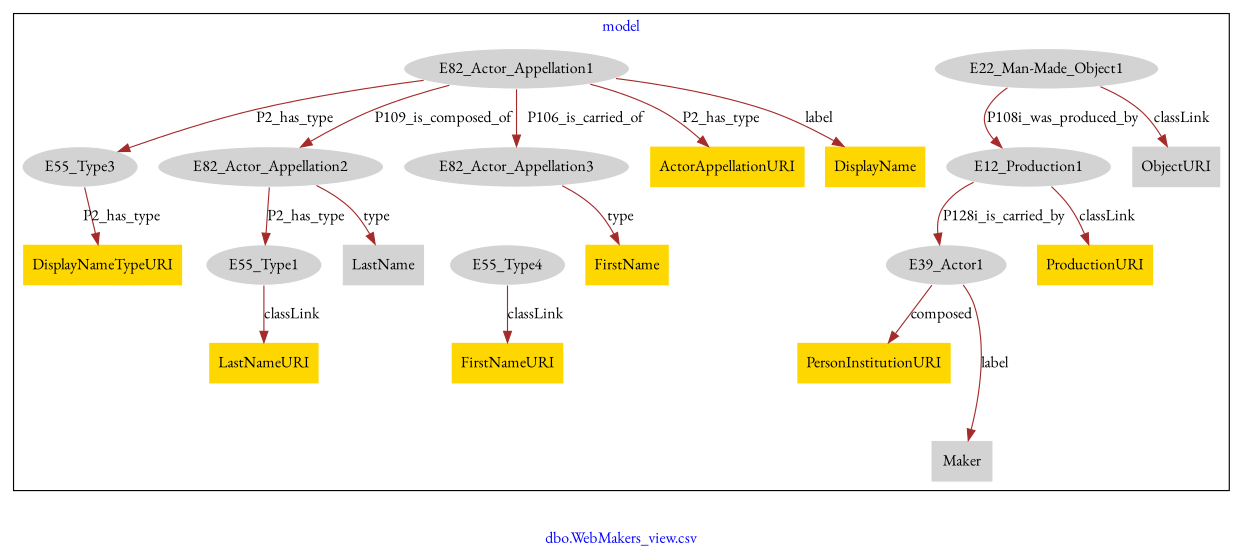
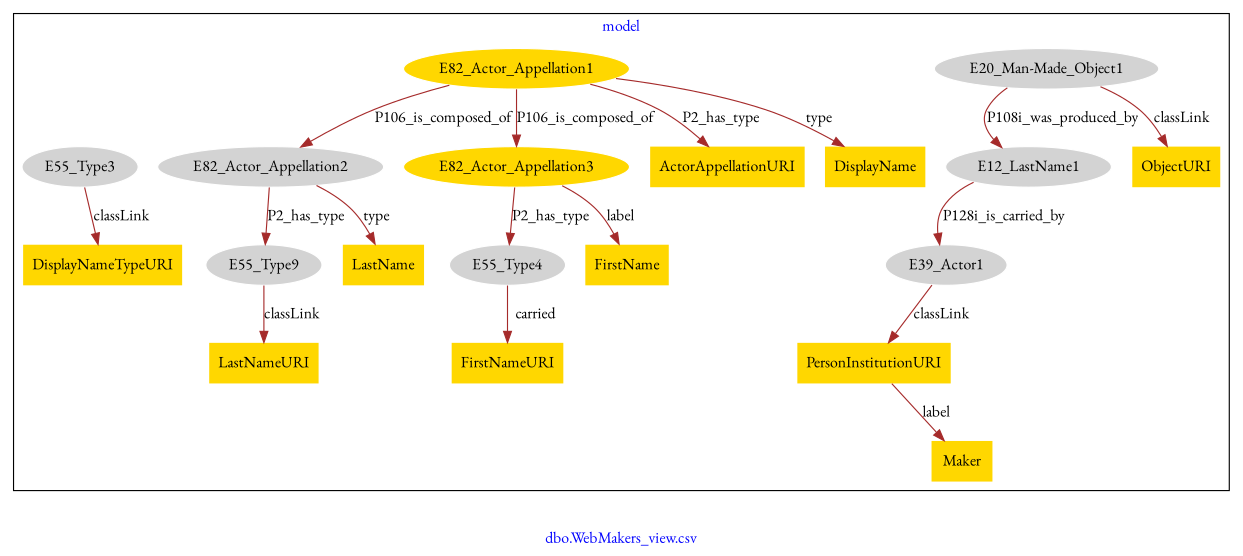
(517, 69) -> (517, 69)
(1047, 69) -> (1047, 69)
(274, 105) -> none
(443, 118) -> (443, 118)
(585, 118) -> (585, 118)
(819, 118) -> (819, 118)
(517, 167) -> (517, 167)
(1029, 167) -> (1029, 167)
(1176, 167) -> (1176, 167)
none -> (513, 210)
(122, 216) -> (122, 216)
(621, 216) -> (621, 216)
(264, 265) -> (264, 265)
(383, 265) -> (383, 265)
(1095, 265) -> none
(536, 314) -> (536, 314)
(942, 314) -> (942, 314)
(981, 356) -> (914, 408)
(962, 461) -> (962, 461)
